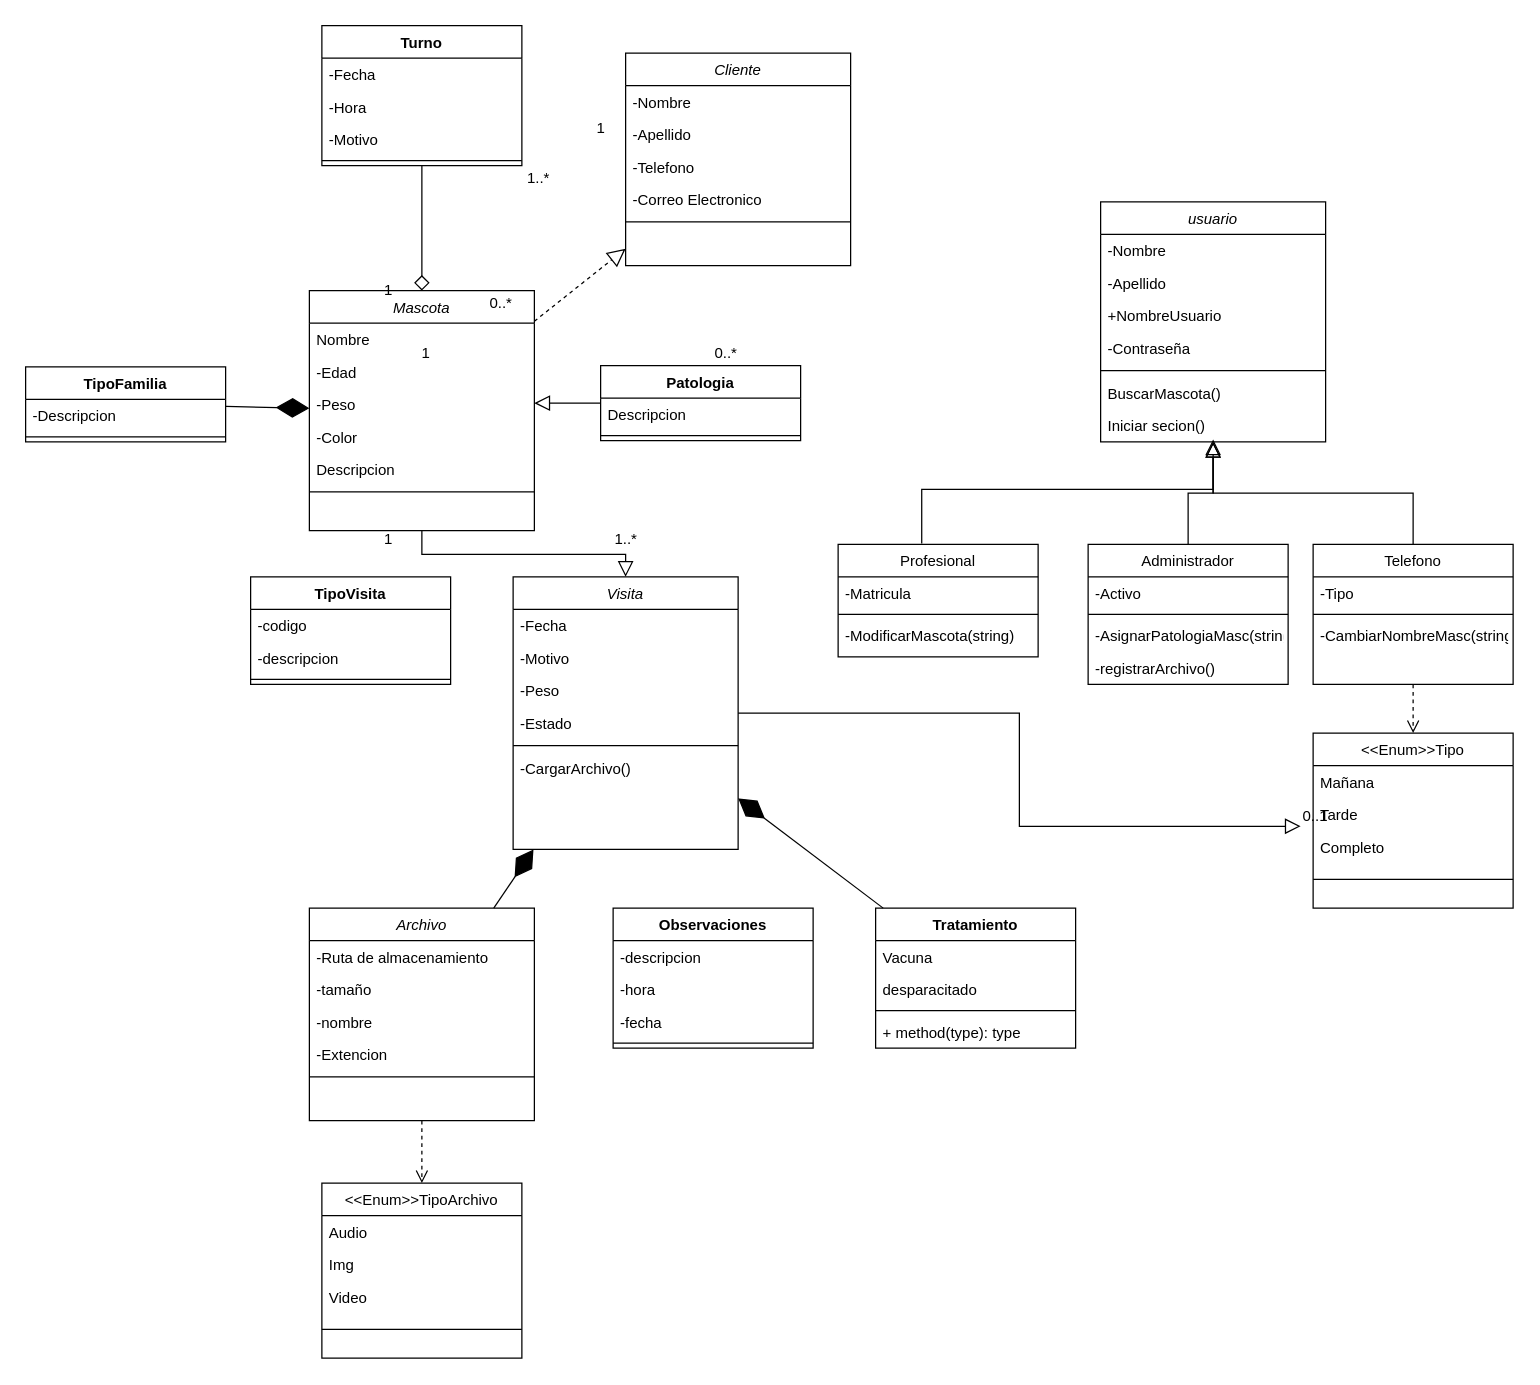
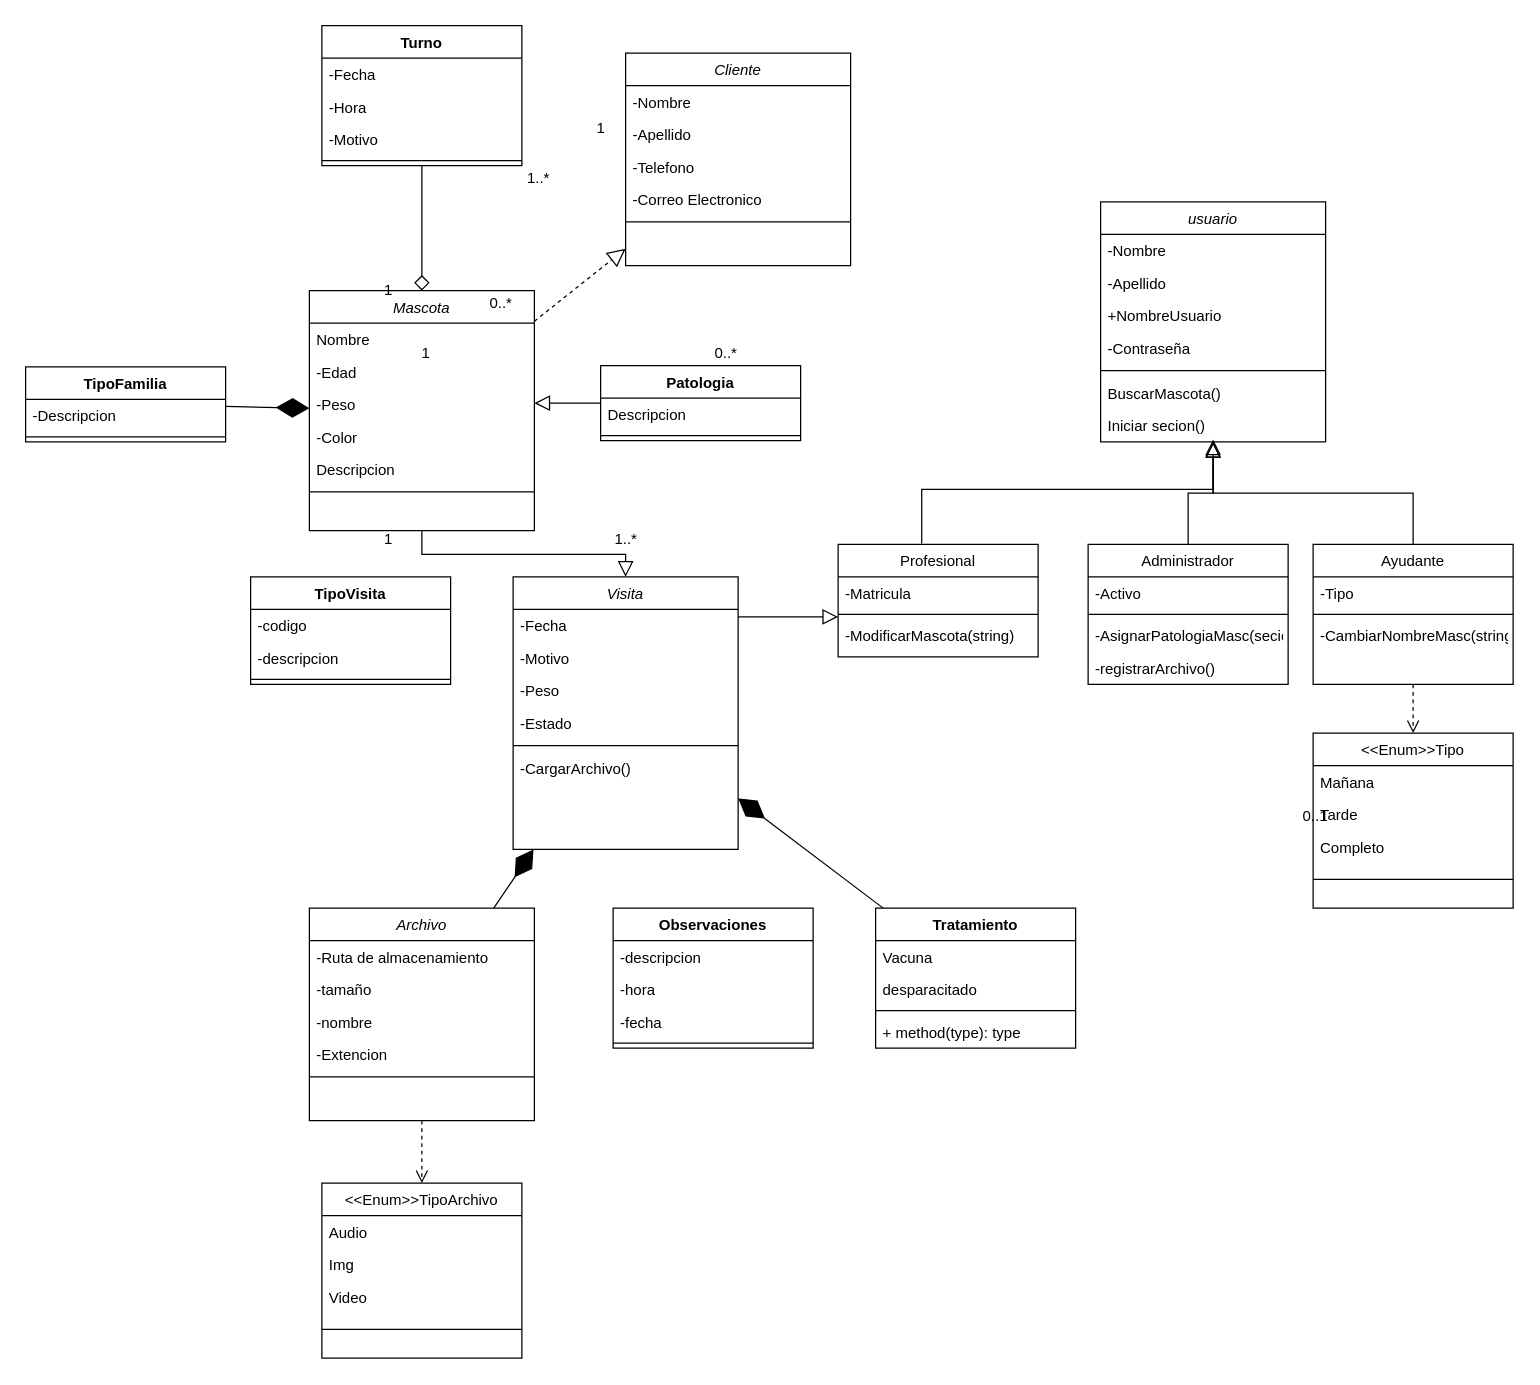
(1413, 561) -> (1413, 561)
(1209, 636) -> (1209, 636)
(1019, 763) -> (781, 617)
(1301, 826) -> (1301, 826)
